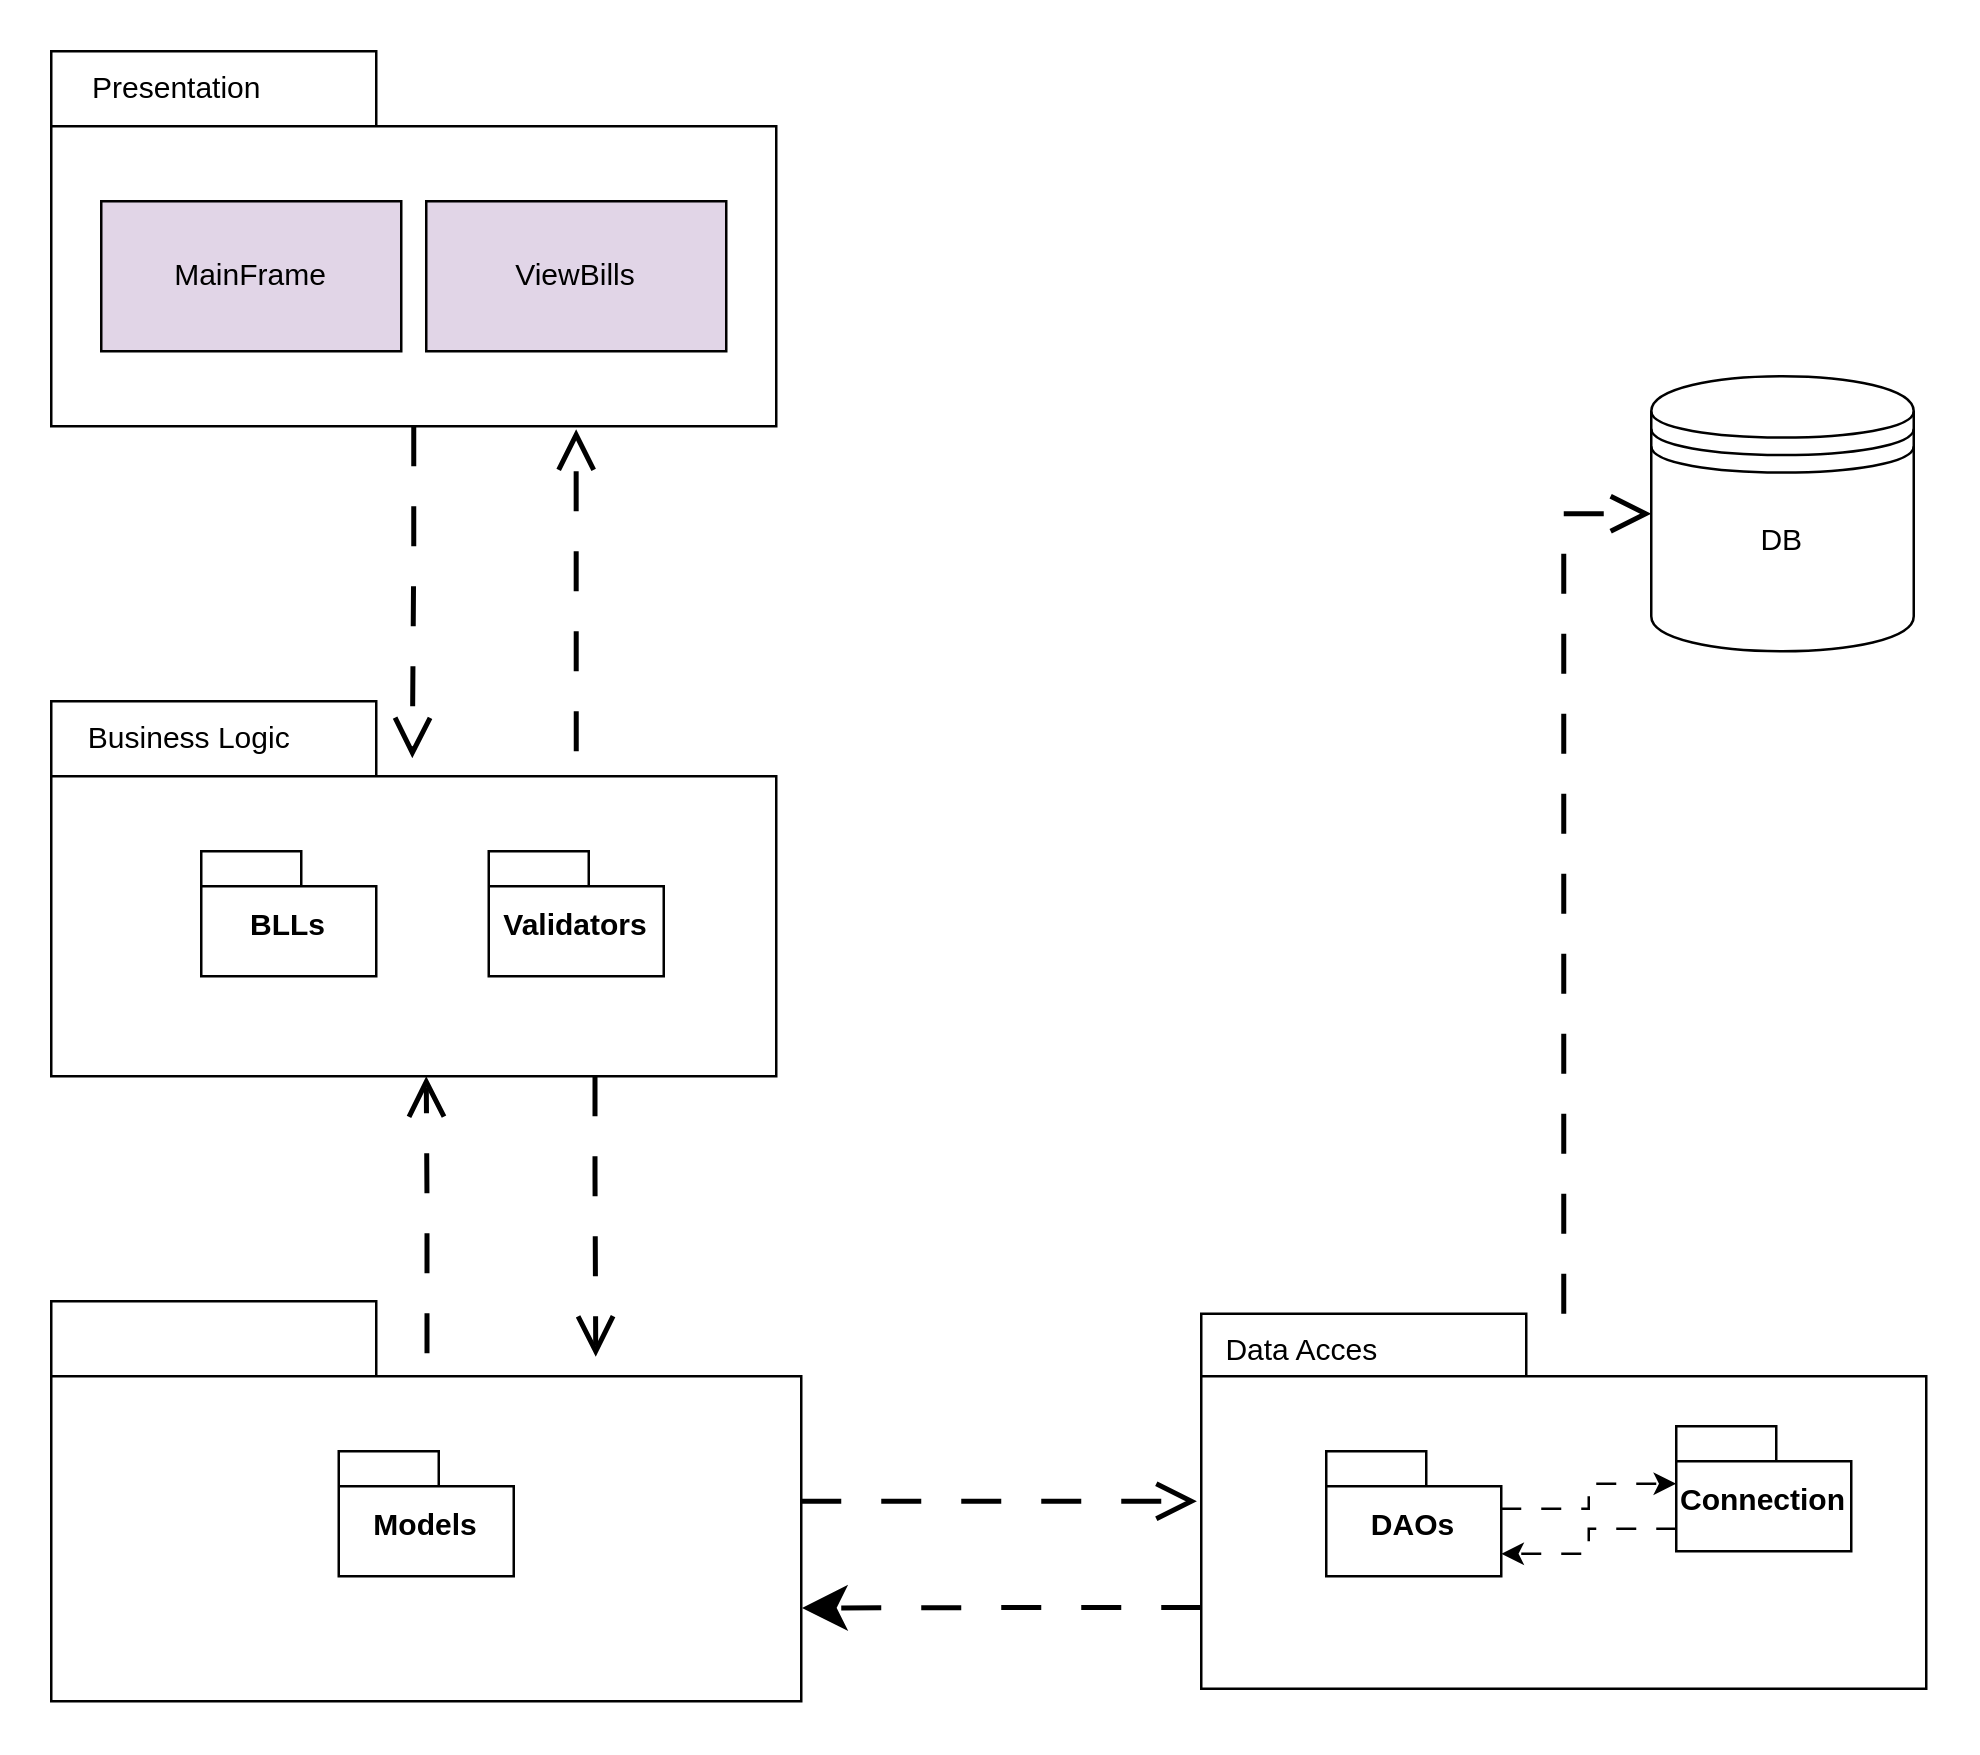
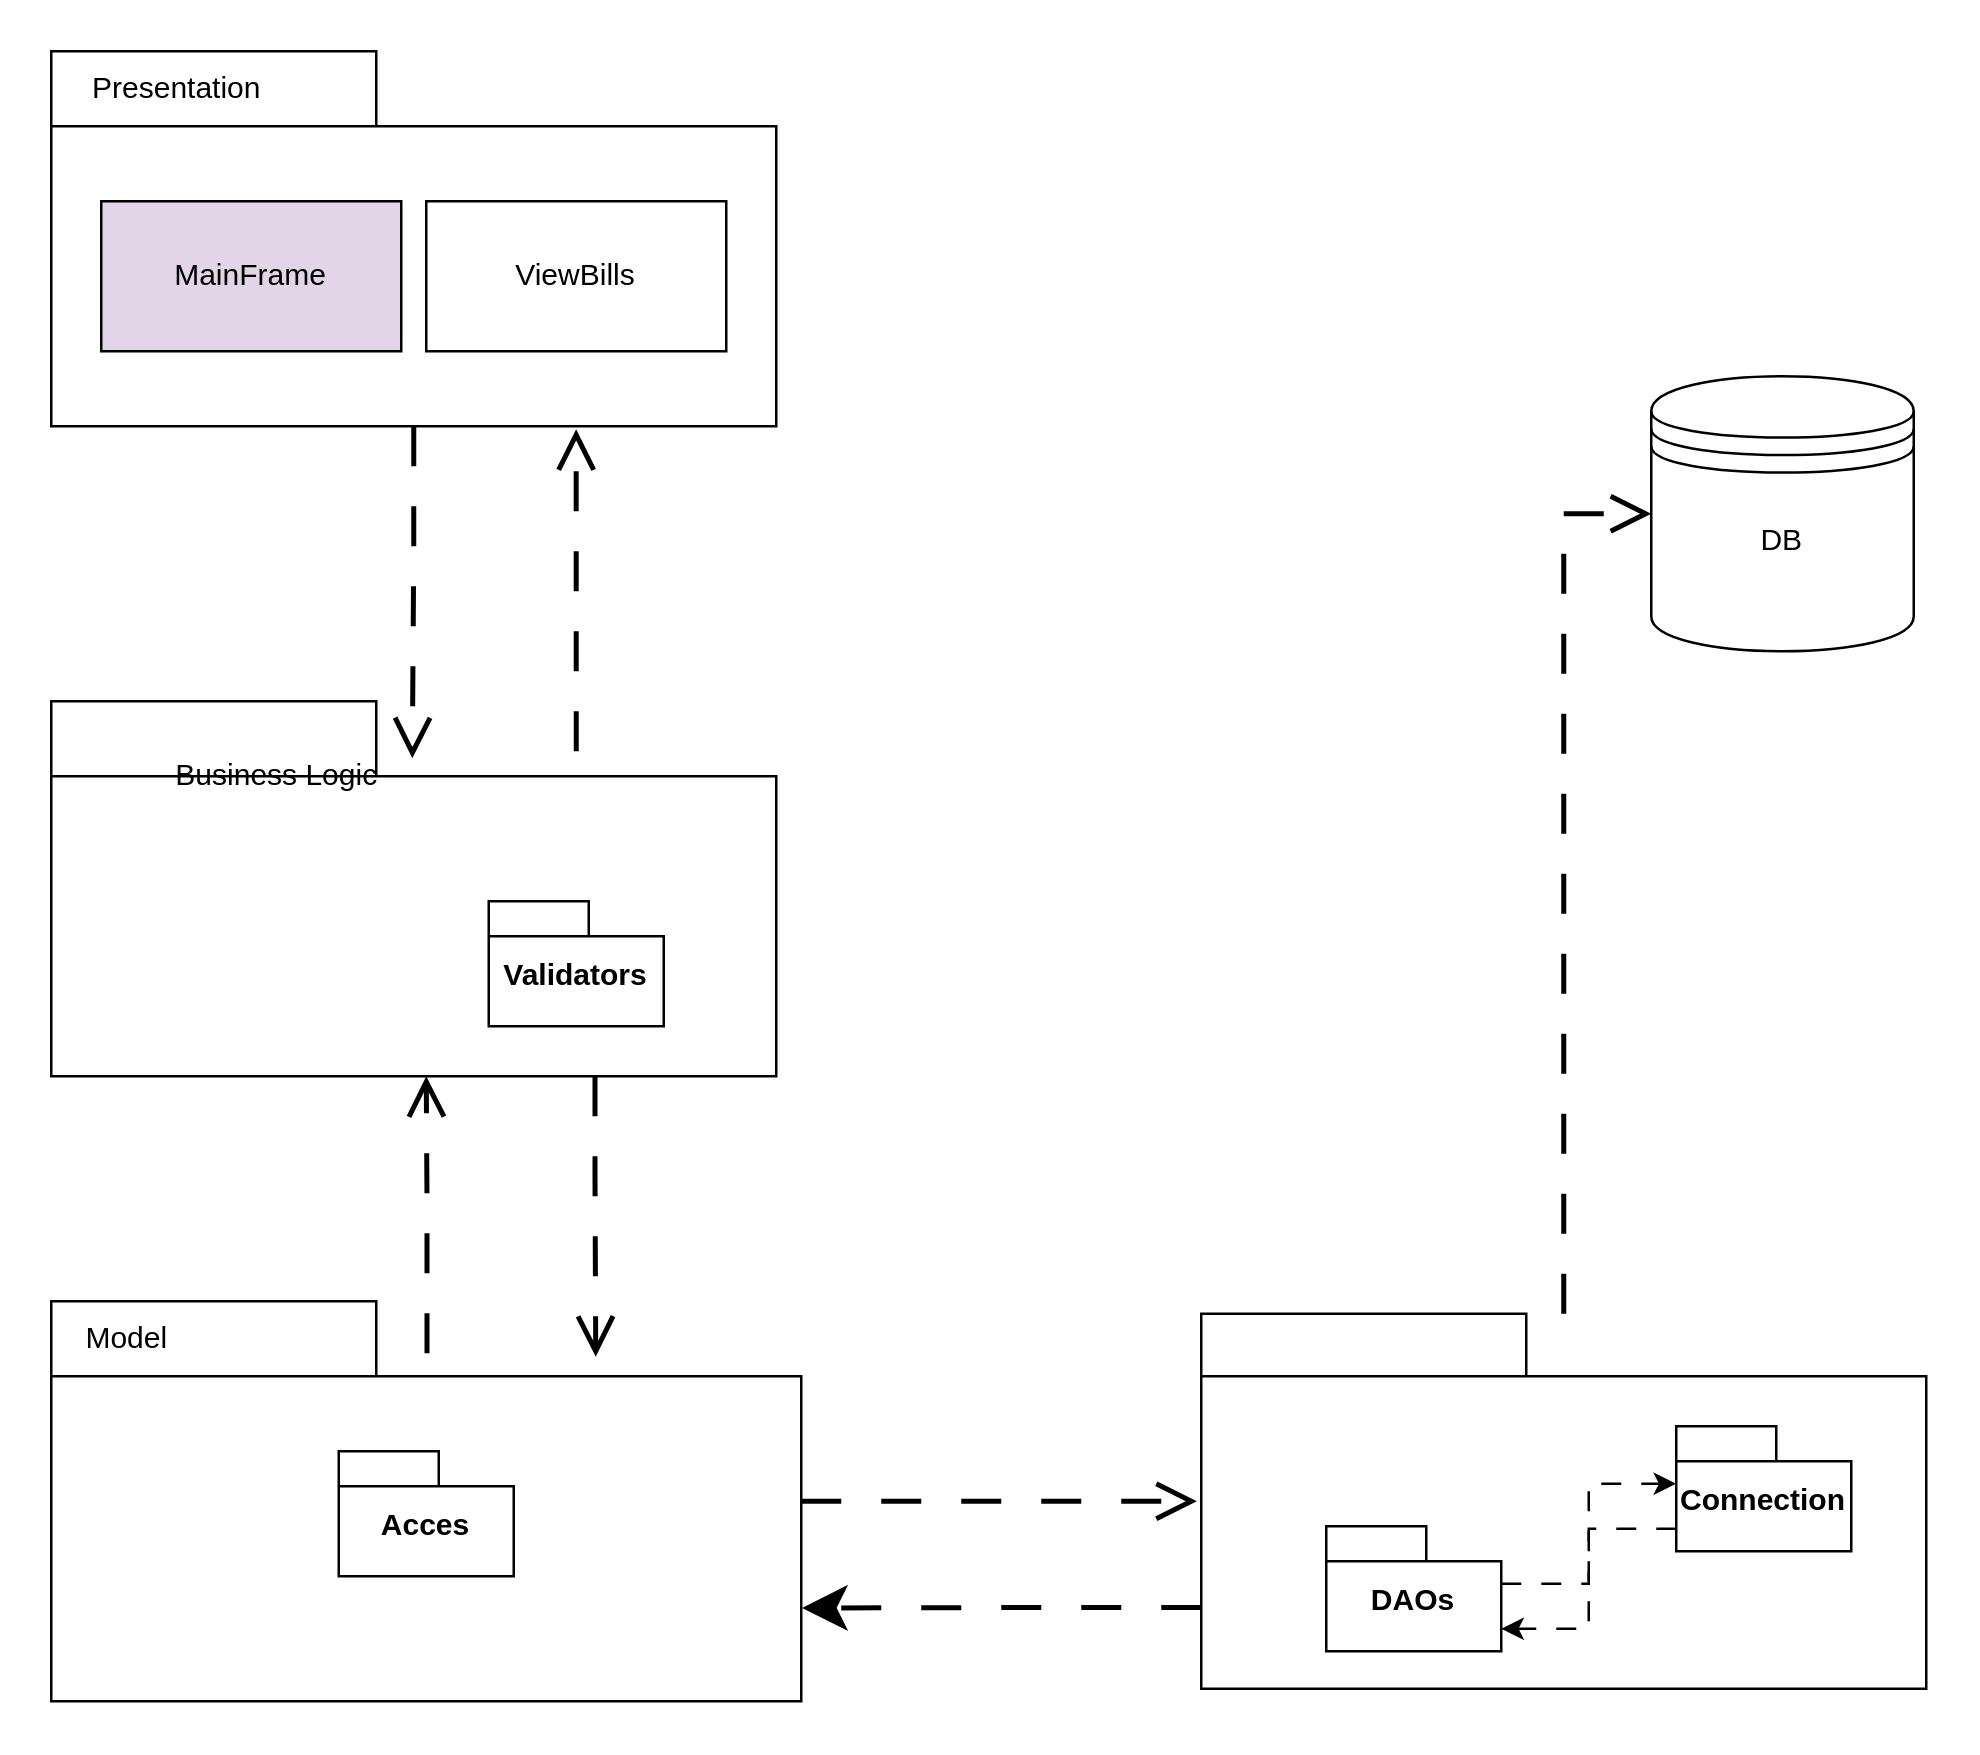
(576, 276) -> (576, 276)
(189, 739) -> (276, 776)
(289, 914) -> none
(576, 914) -> (576, 964)
none -> (126, 1339)
(1301, 1351) -> none
(1414, 1514) -> (1414, 1589)
(426, 1526) -> (426, 1526)
